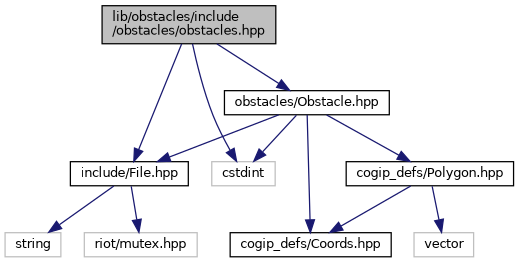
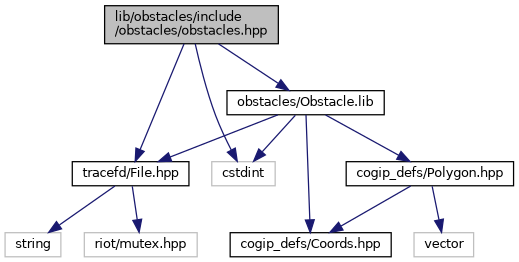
(307, 103) -> (306, 103)
(129, 174) -> (131, 174)
